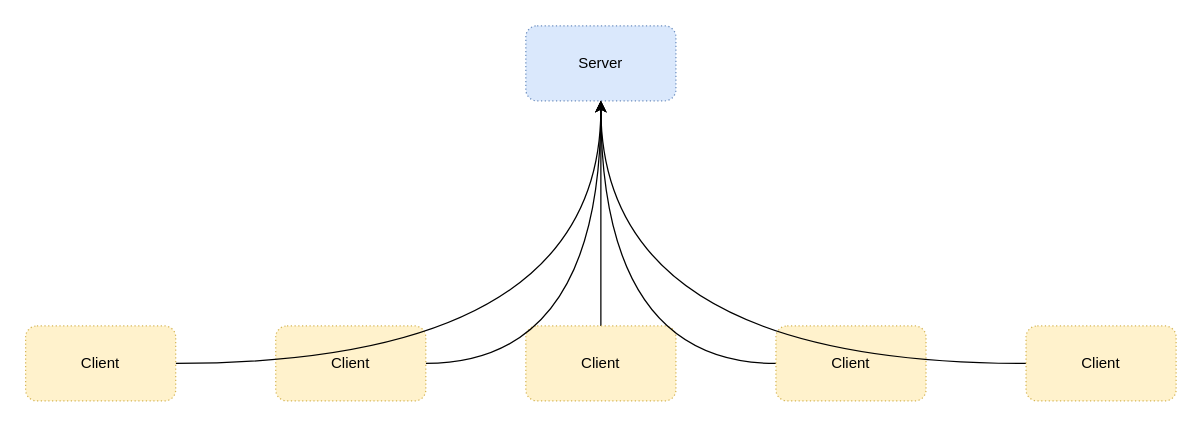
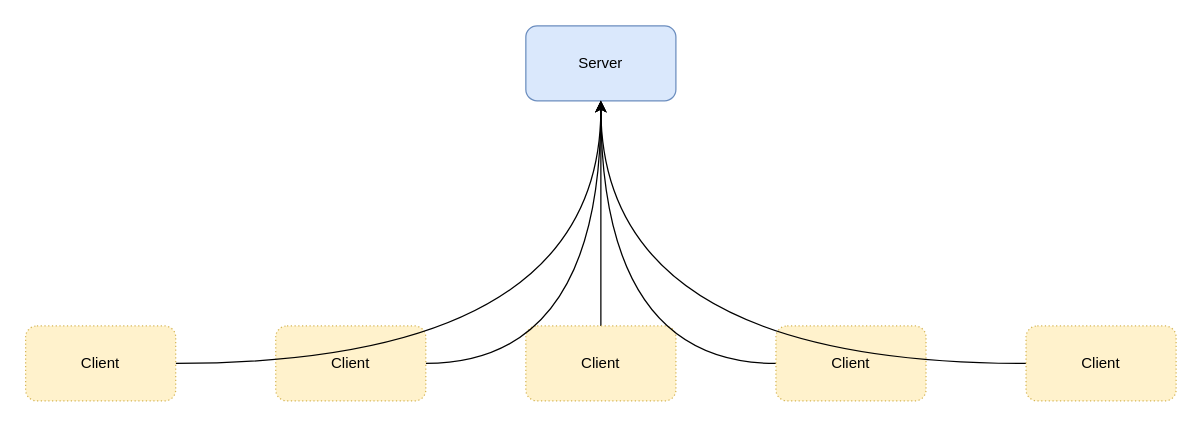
(601, 63) -> (601, 63)
